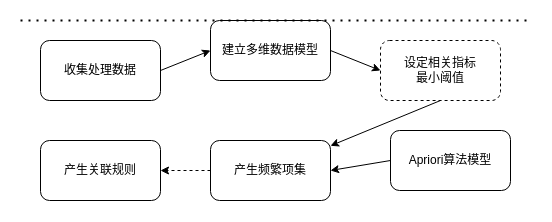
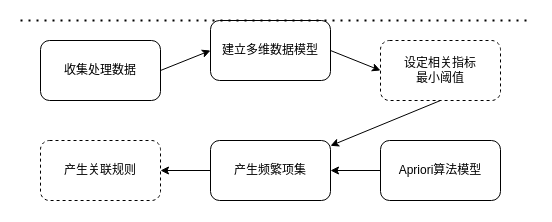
(451, 161) -> (441, 171)
(101, 171) -> (101, 171)
(188, 171) -> (188, 171)
